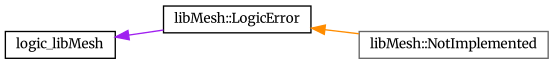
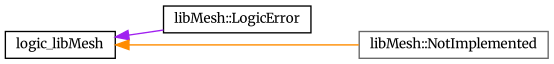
(342, 32) -> (244, 45)
